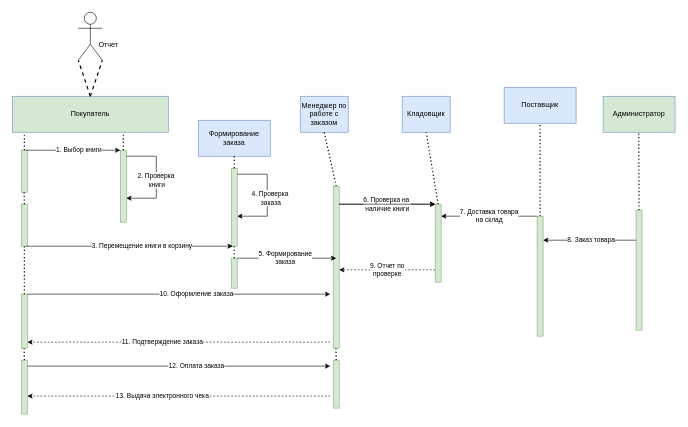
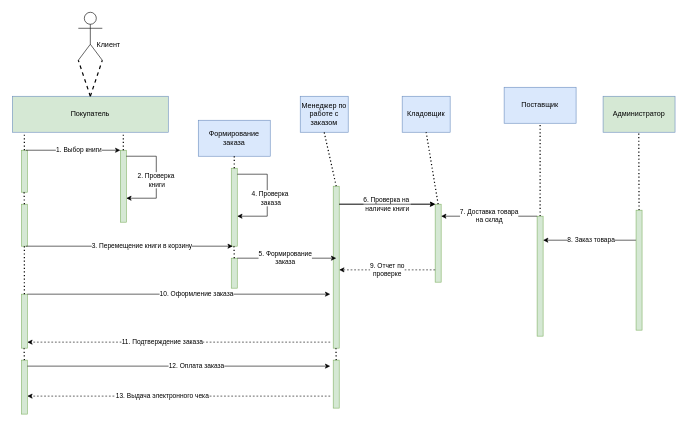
(109, 45) -> (109, 45)
